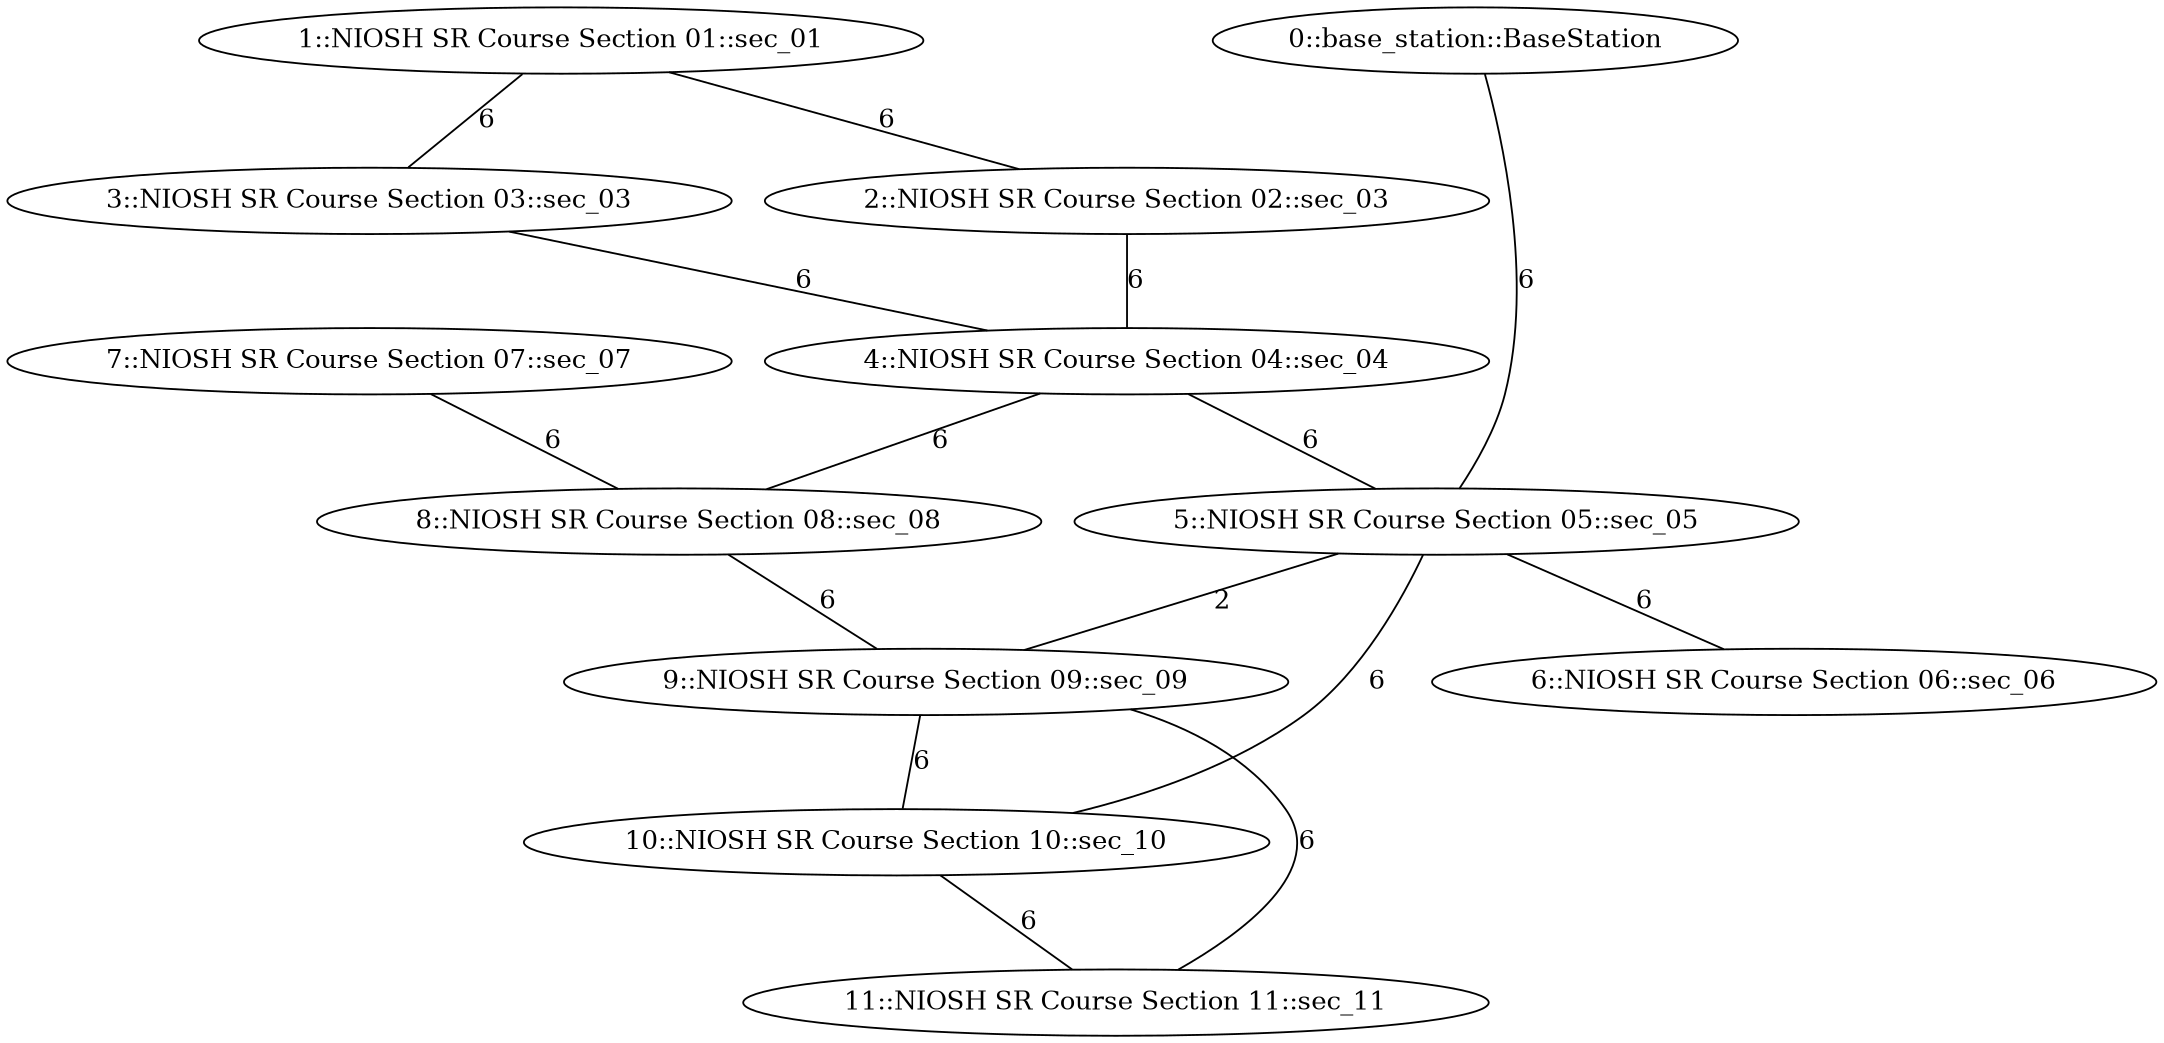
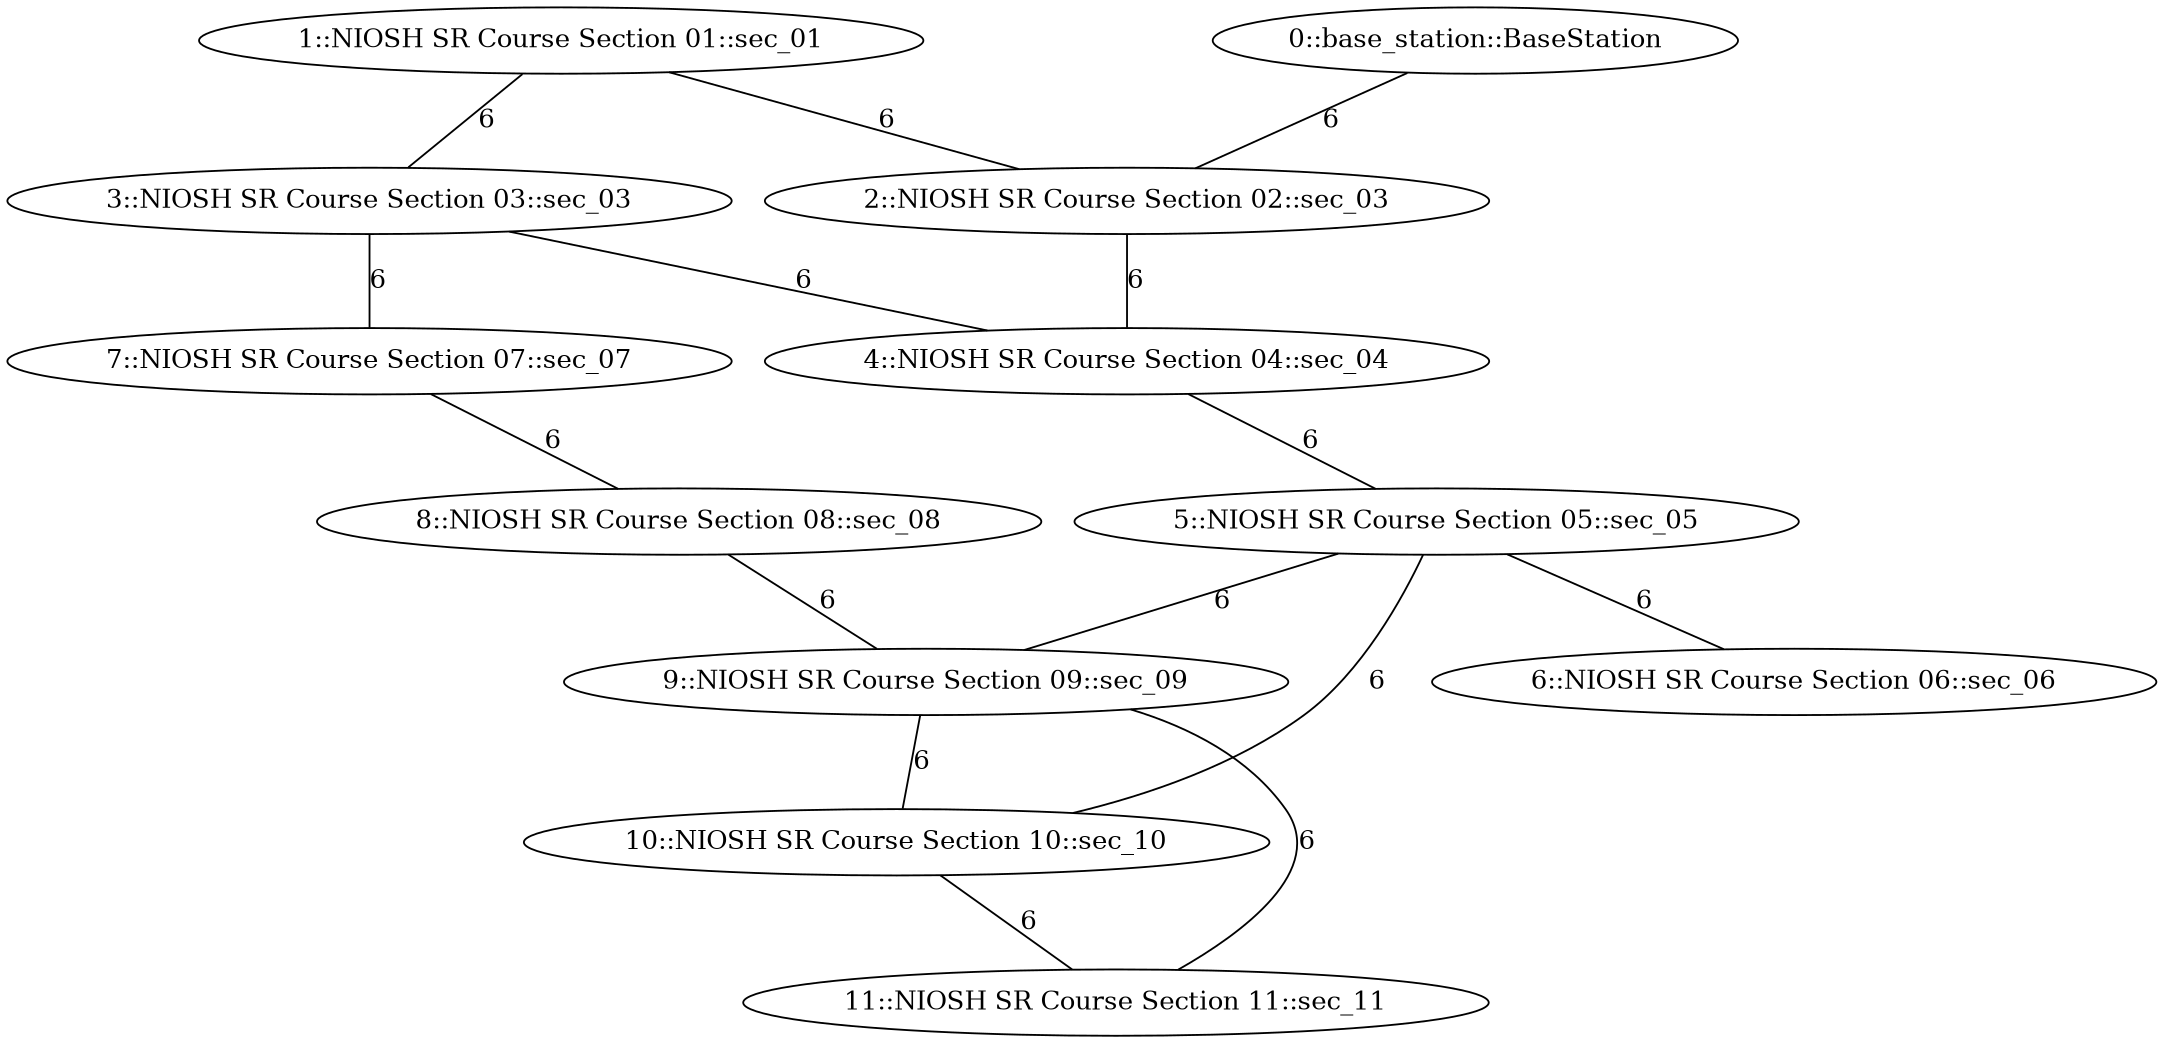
none -> (370, 281)
(1516, 285) -> (1301, 121)
(903, 441) -> none
(1223, 602) -> (1223, 602)
